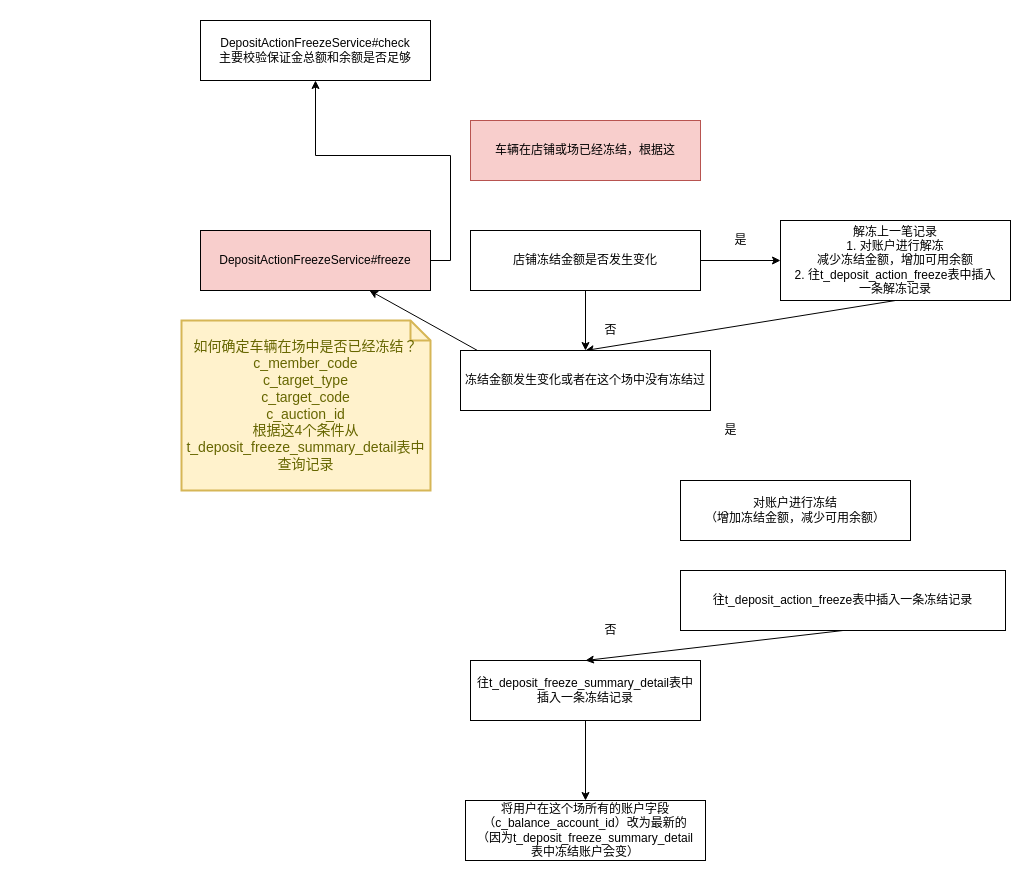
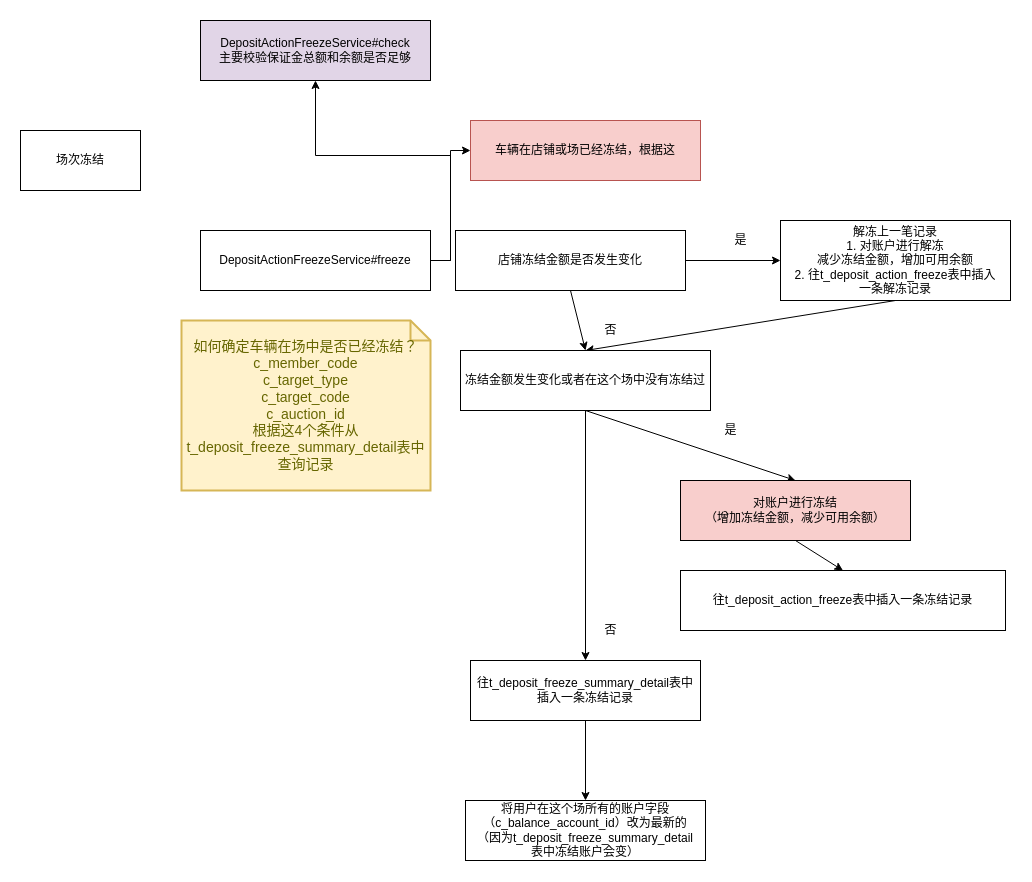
(316, 51) -> (316, 51)
none -> (456, 151)
none -> (81, 161)
(316, 261) -> (316, 261)
(586, 261) -> (571, 261)
(427, 322) -> (688, 445)
(796, 511) -> (796, 511)
none -> (586, 533)
none -> (816, 554)
(716, 645) -> none
